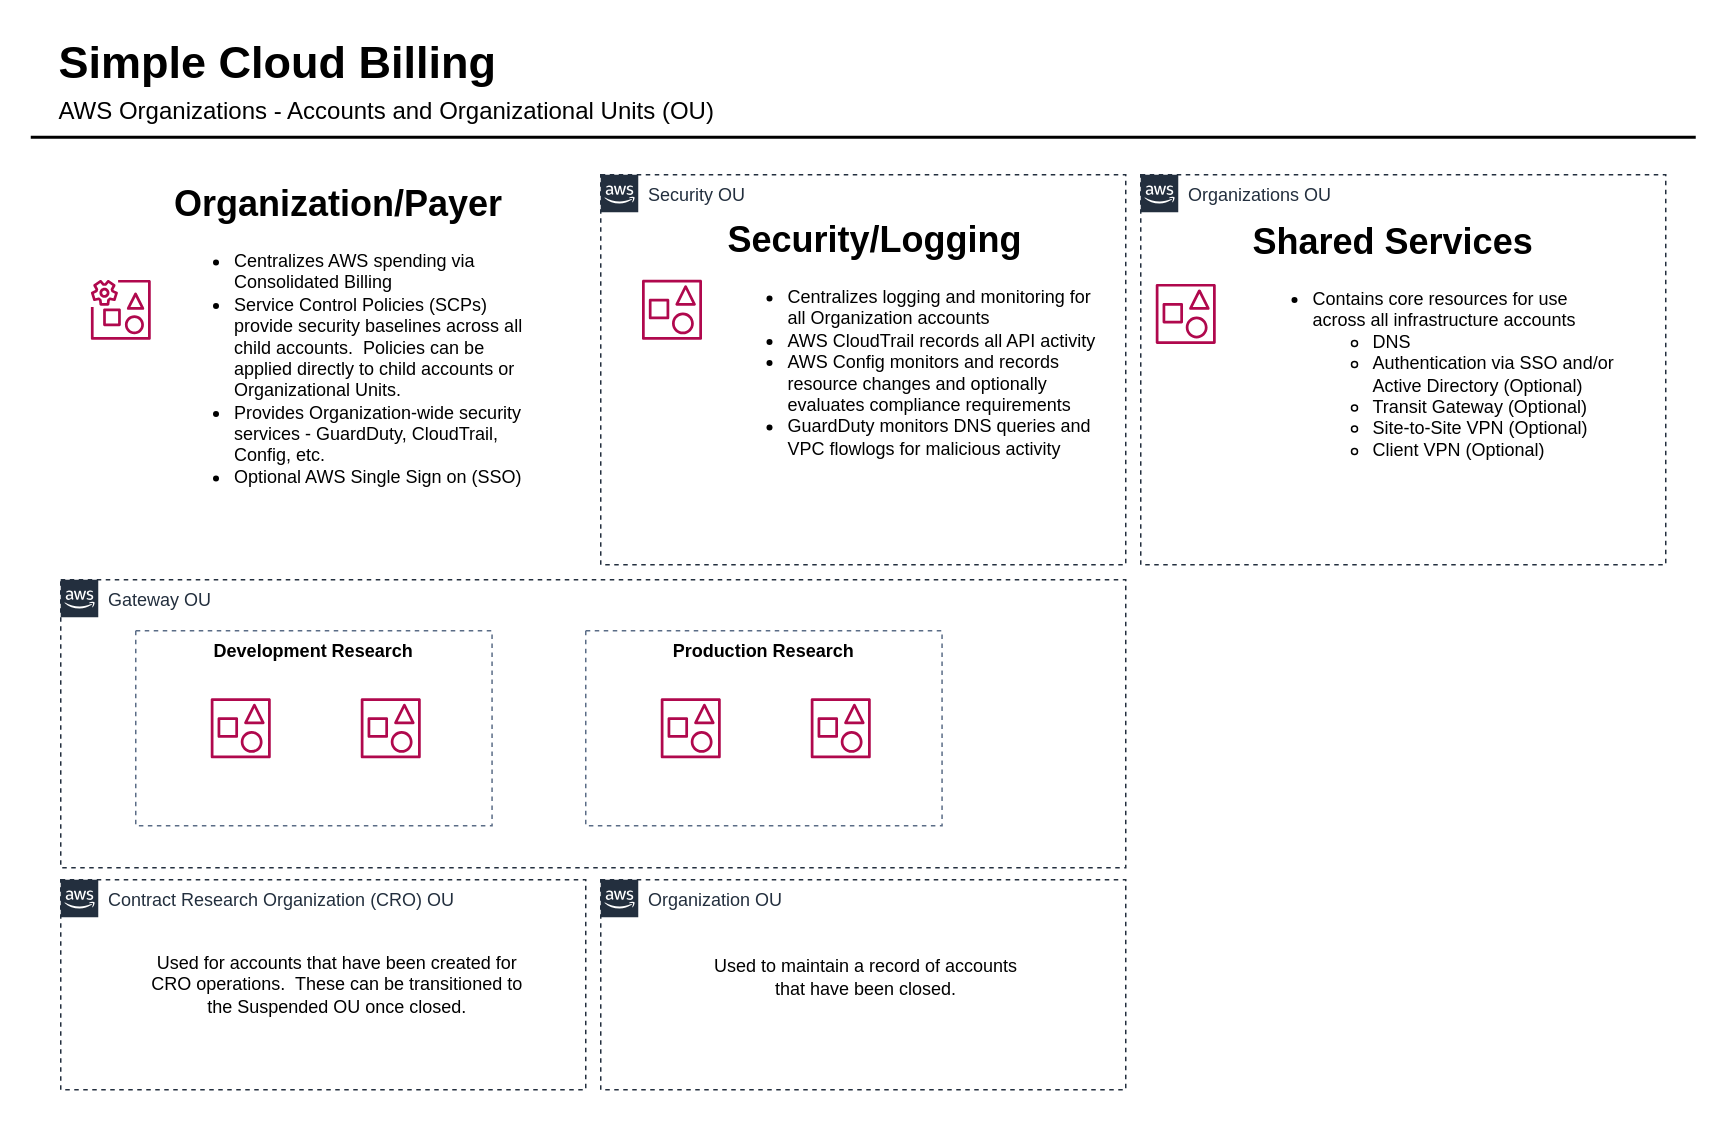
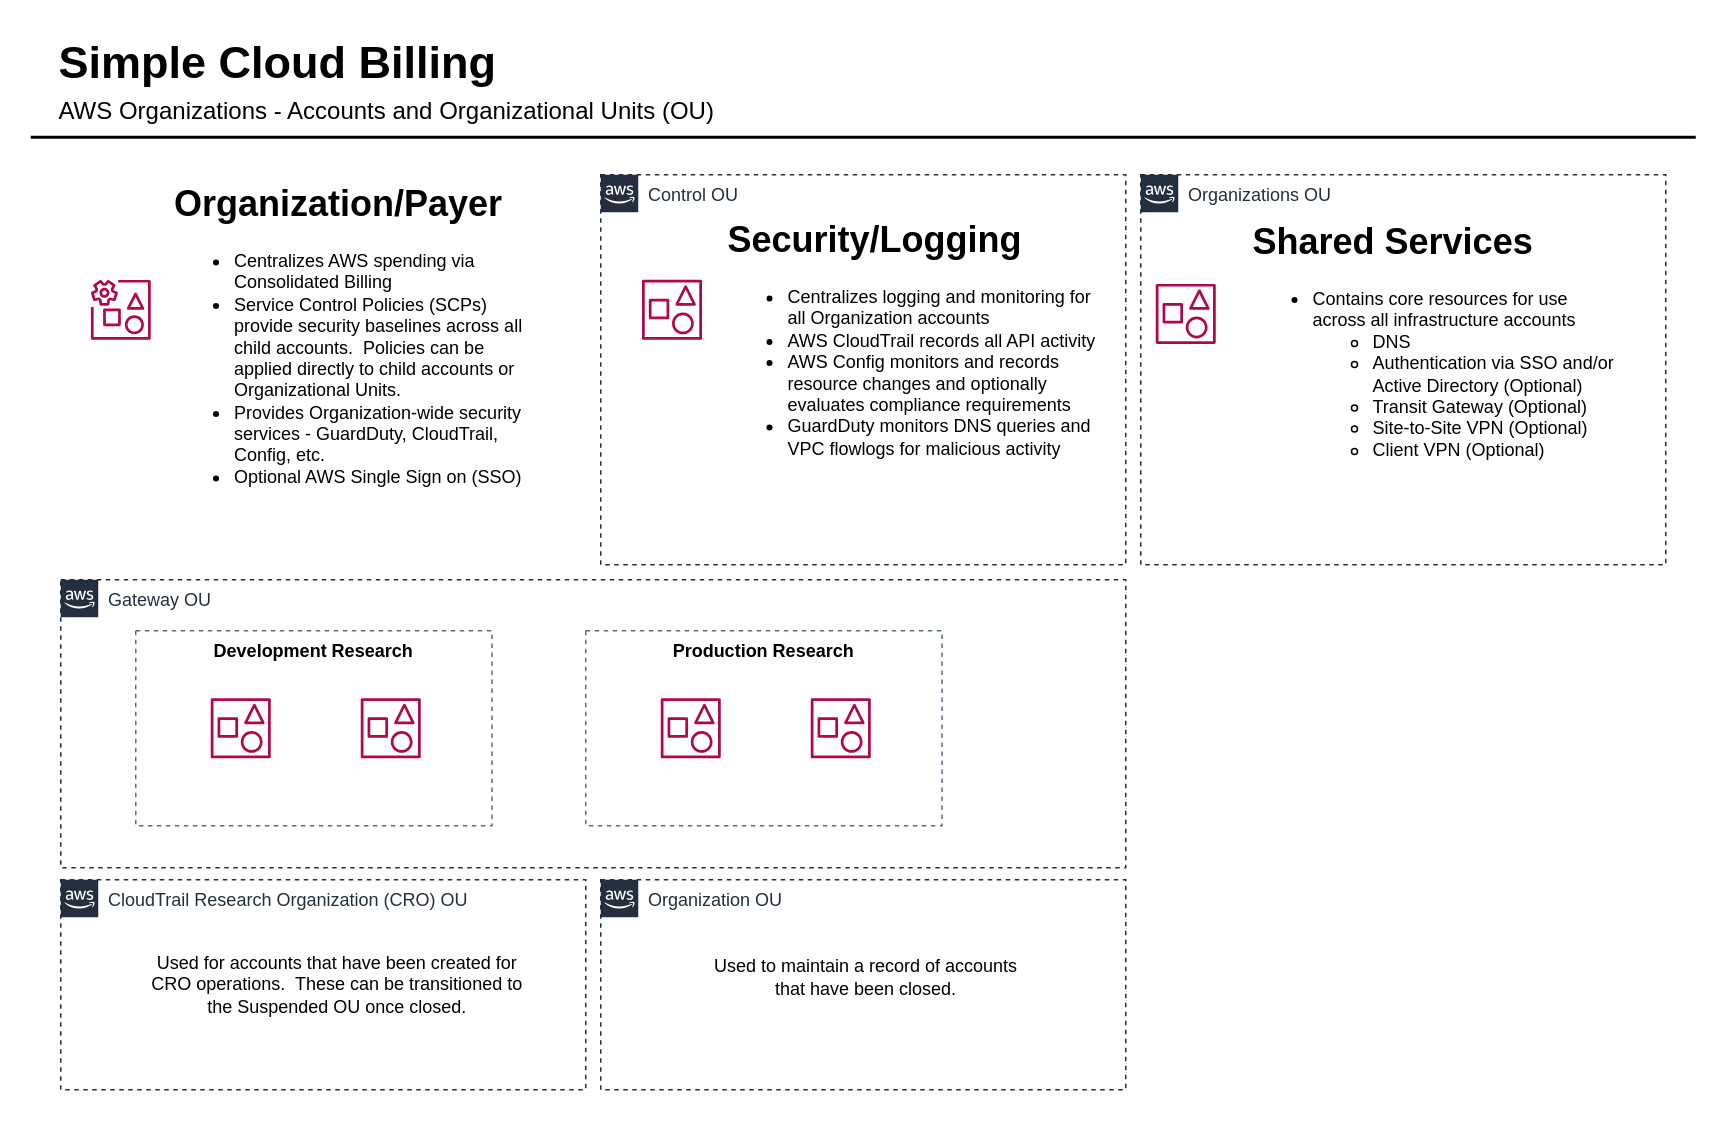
(700, 196) -> (694, 196)
(291, 901) -> (294, 901)
